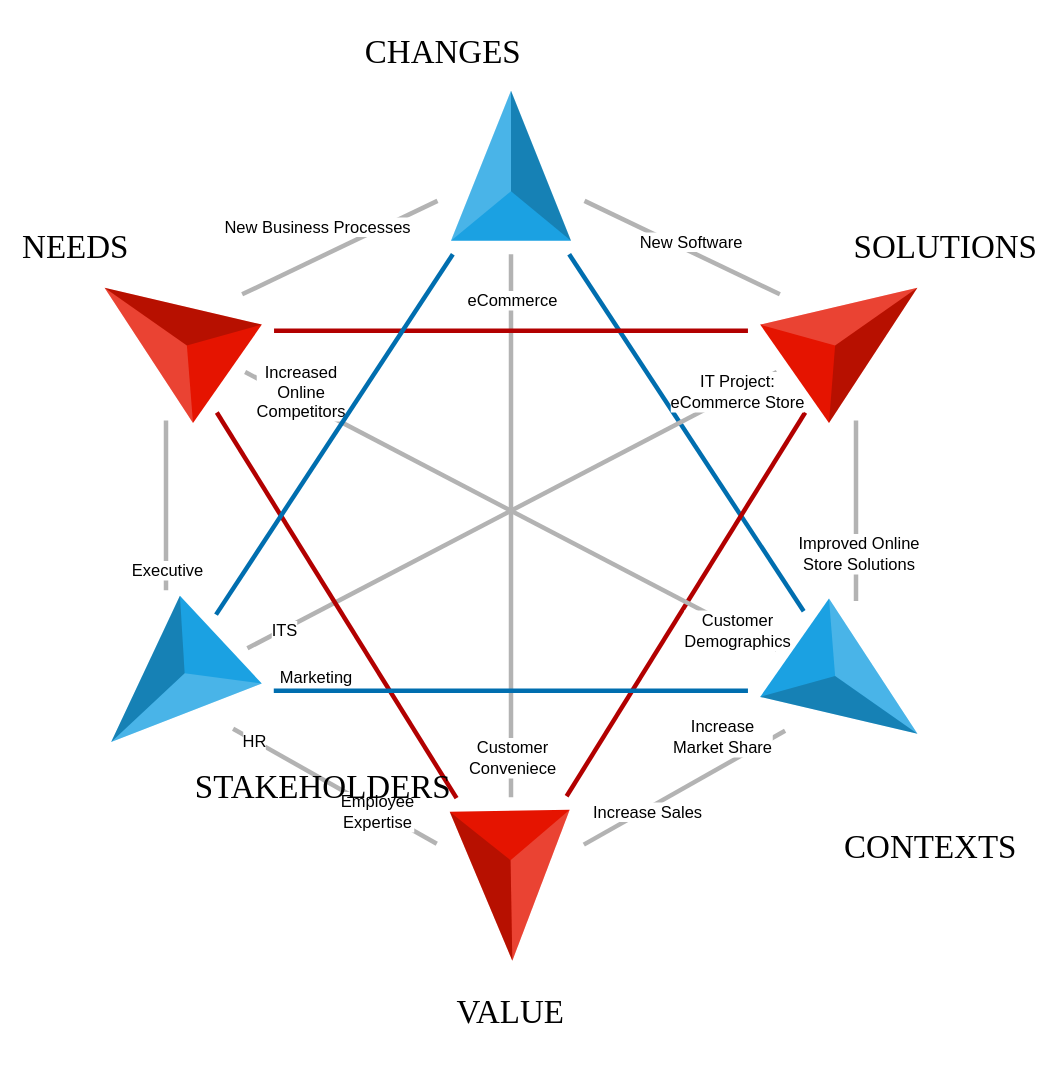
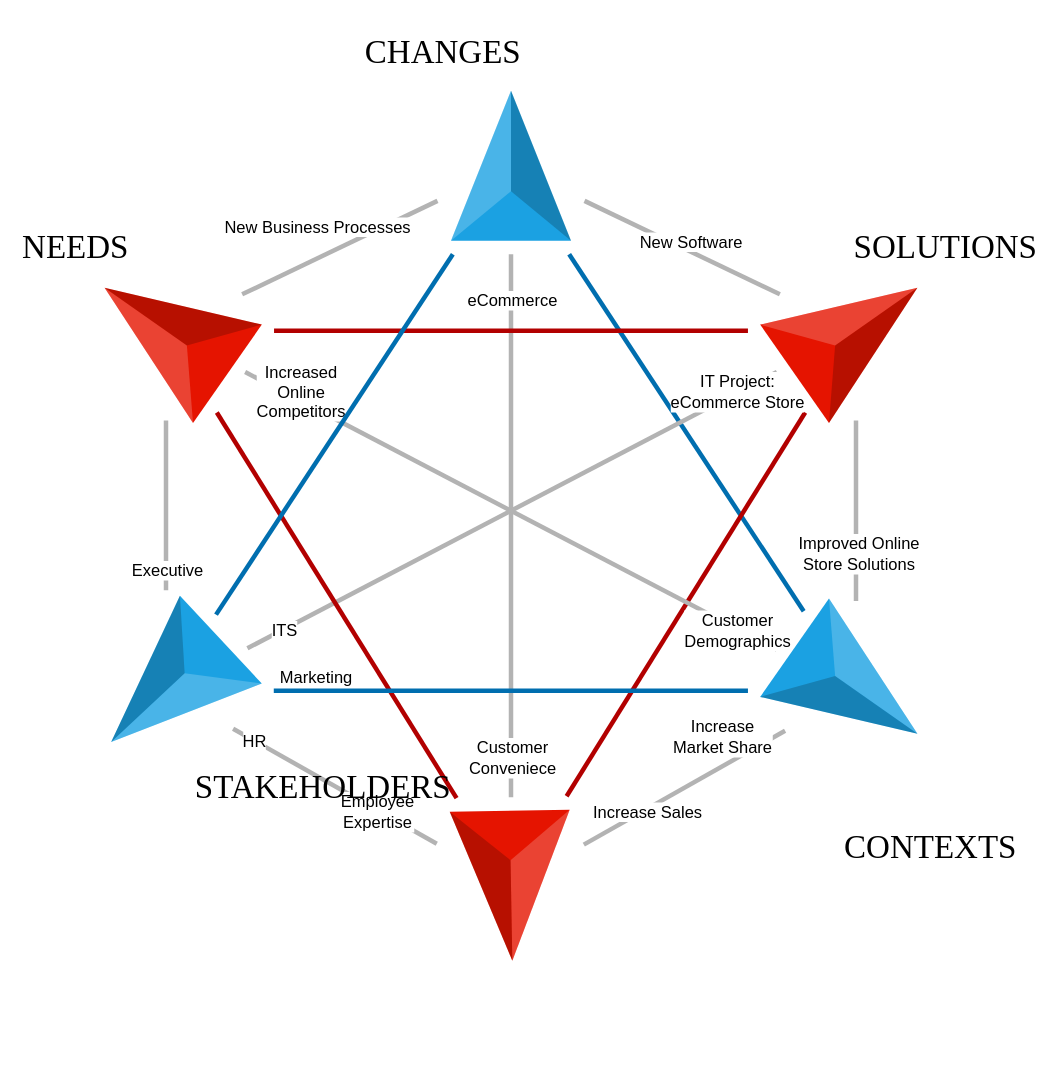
(511, 1013) -> none
